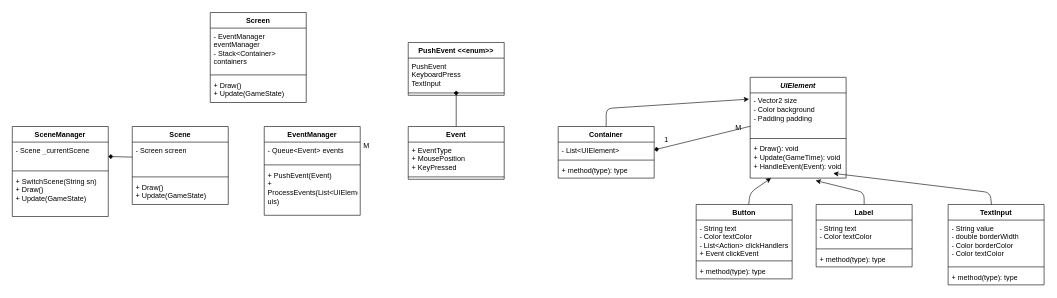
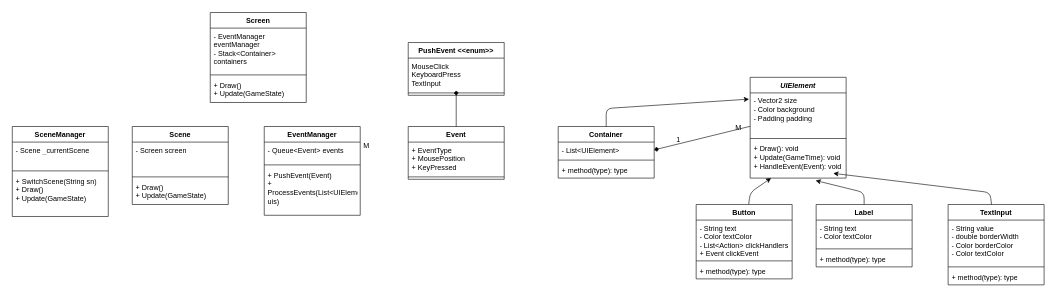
(438, 75) -> (438, 75)
(666, 140) -> (678, 140)
(115, 156) -> none
